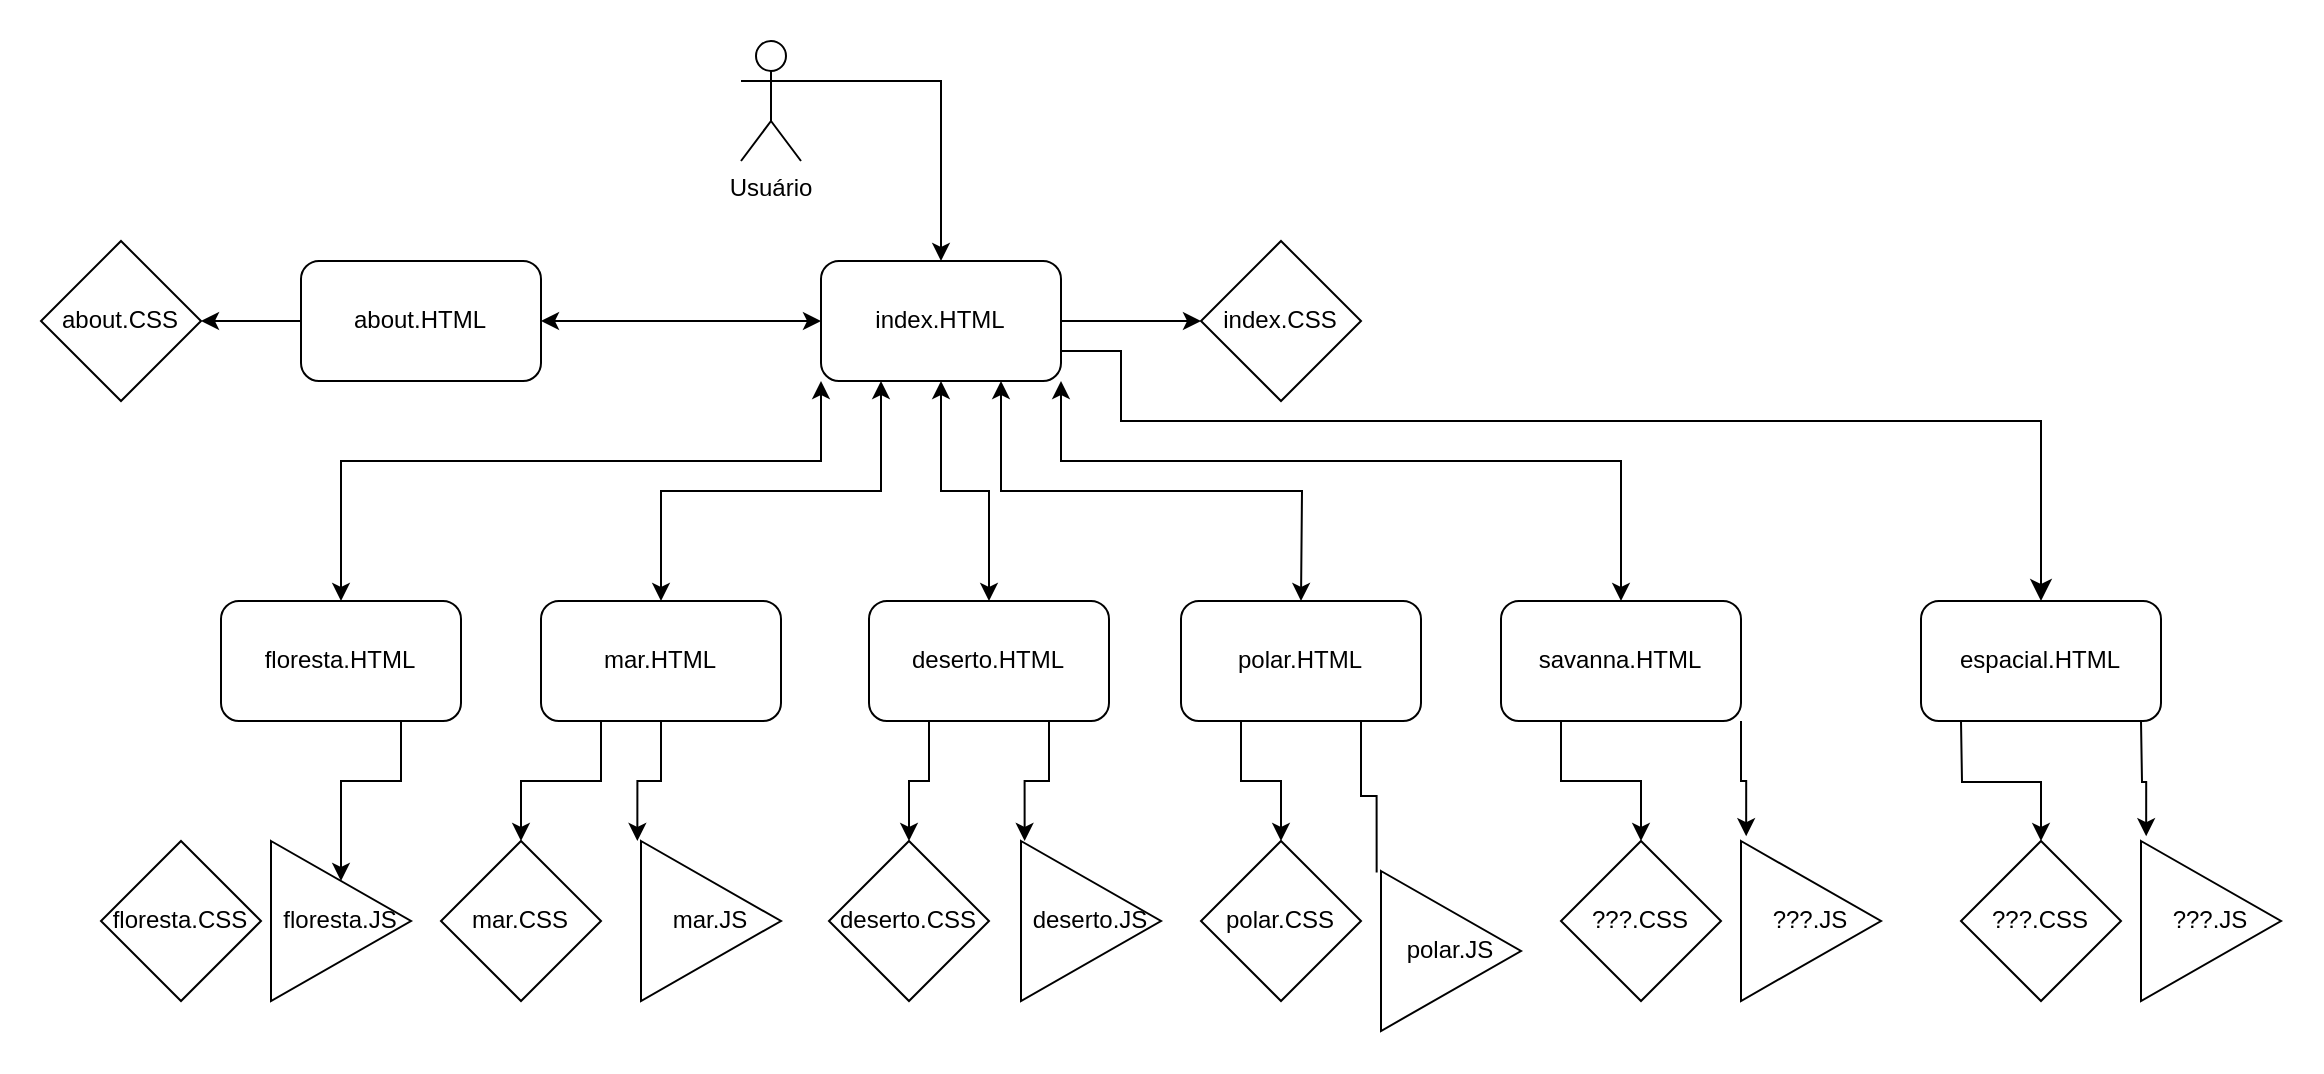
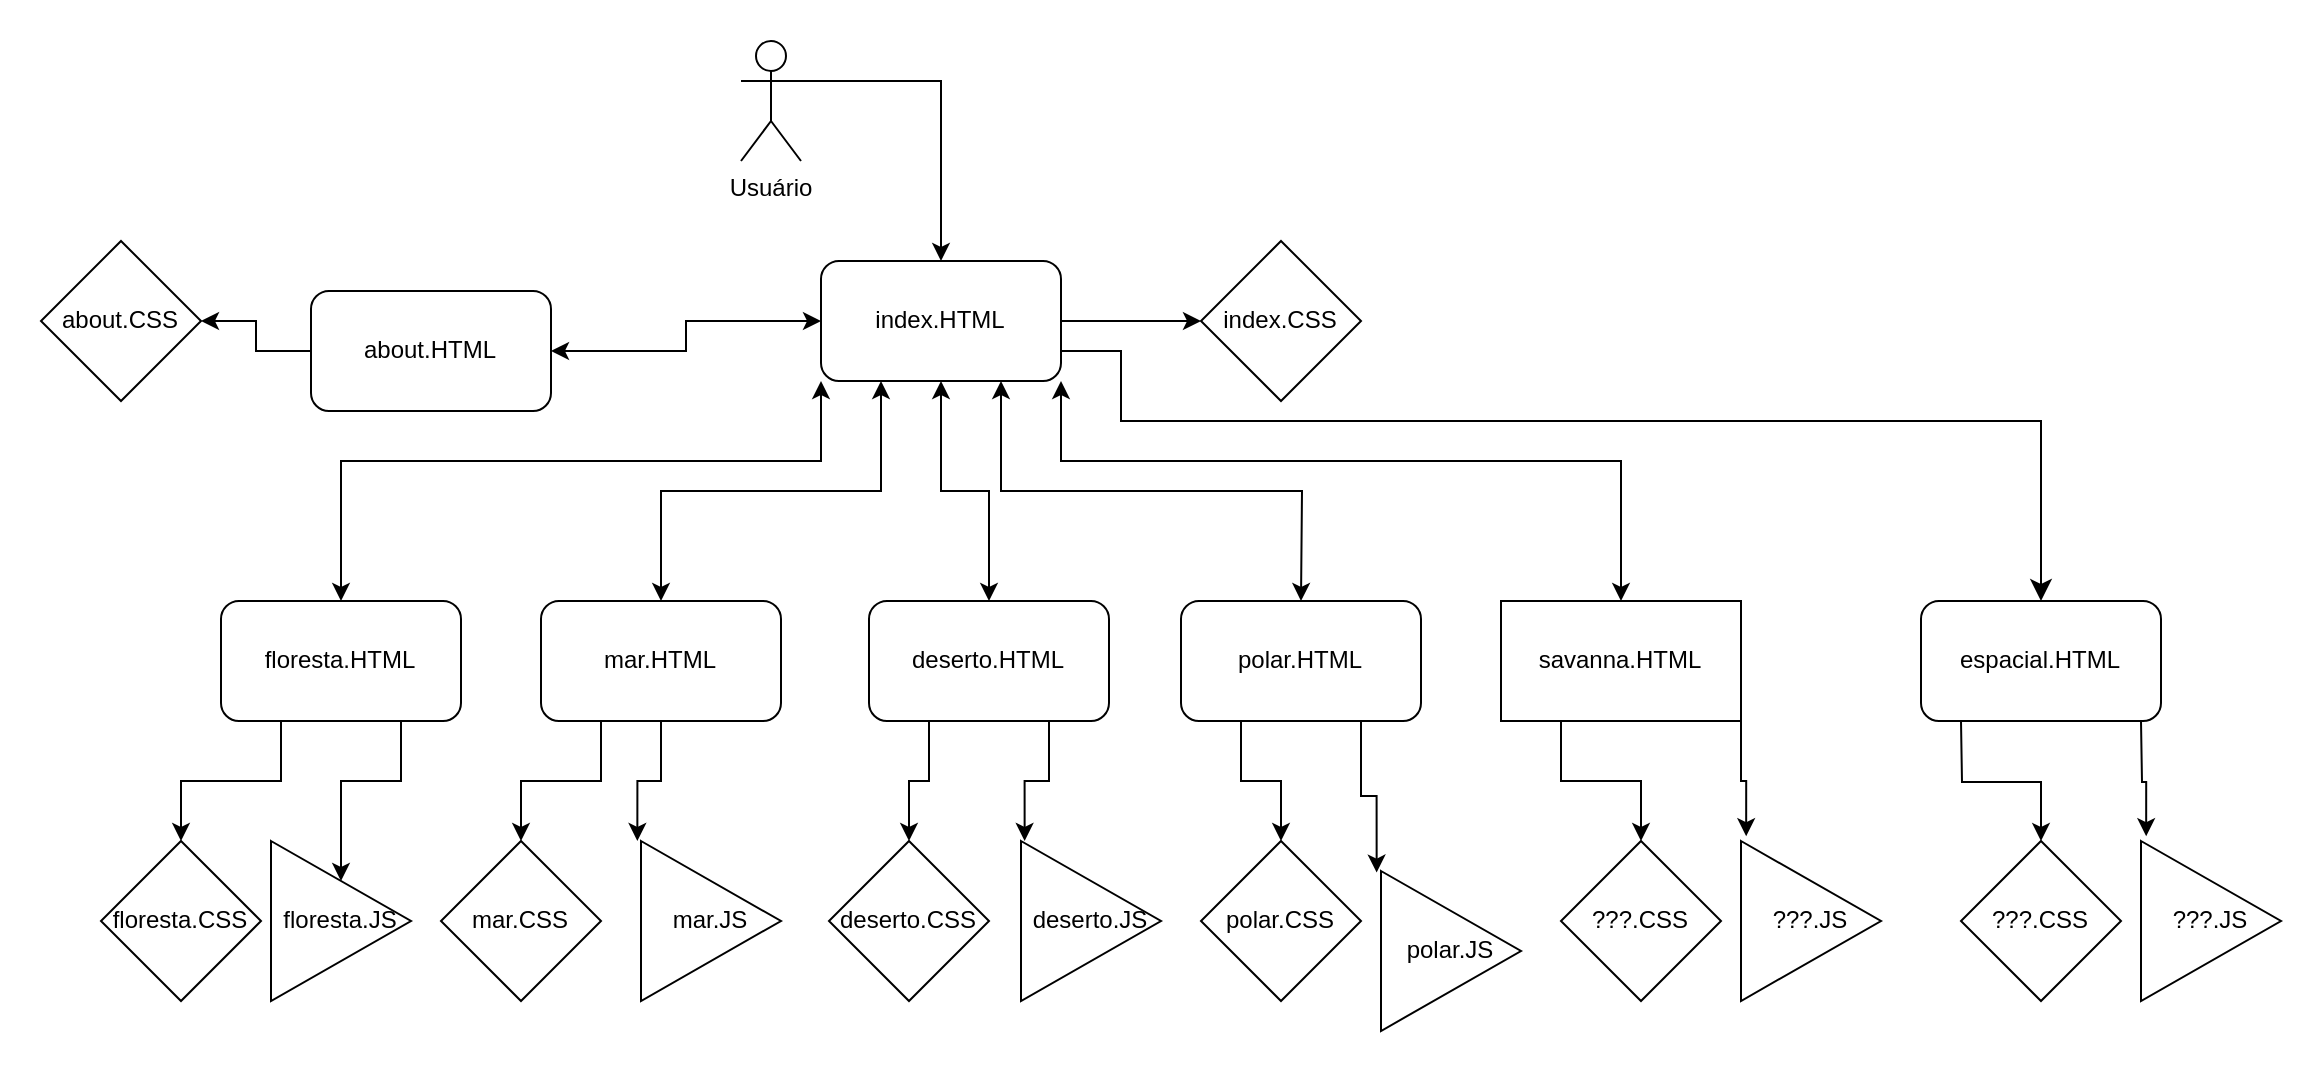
(421, 321) -> (431, 351)
(1621, 661) -> (1621, 661)
none -> (238, 781)
(1377, 864) -> (1377, 857)
